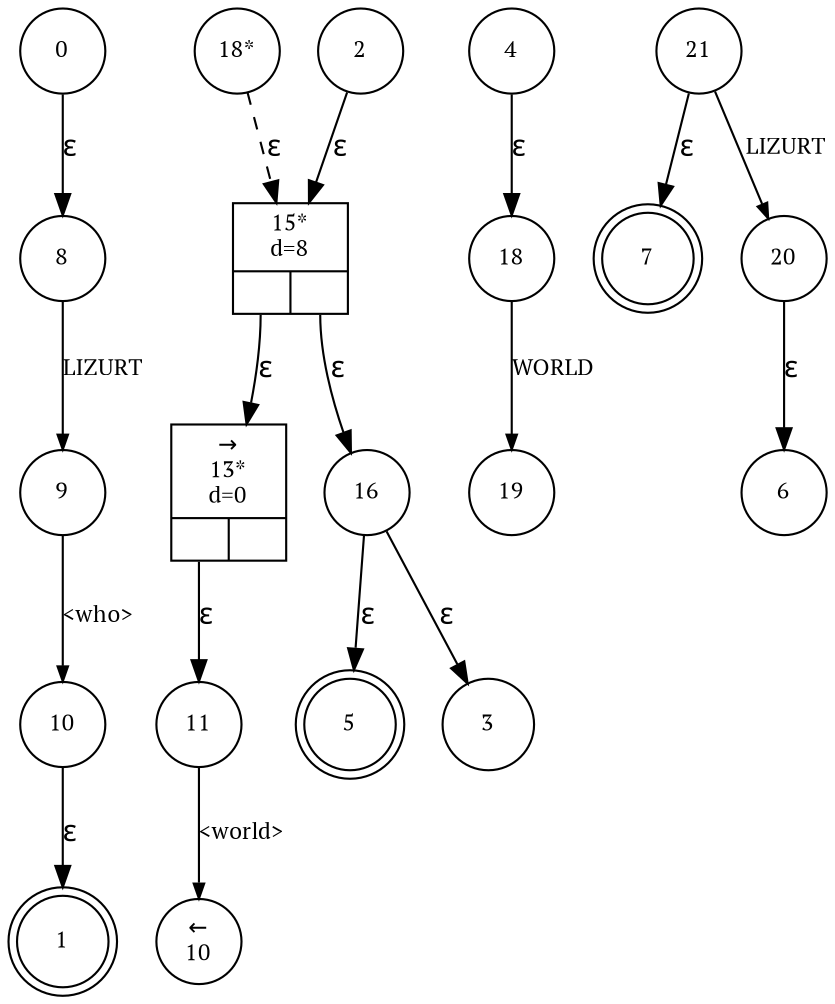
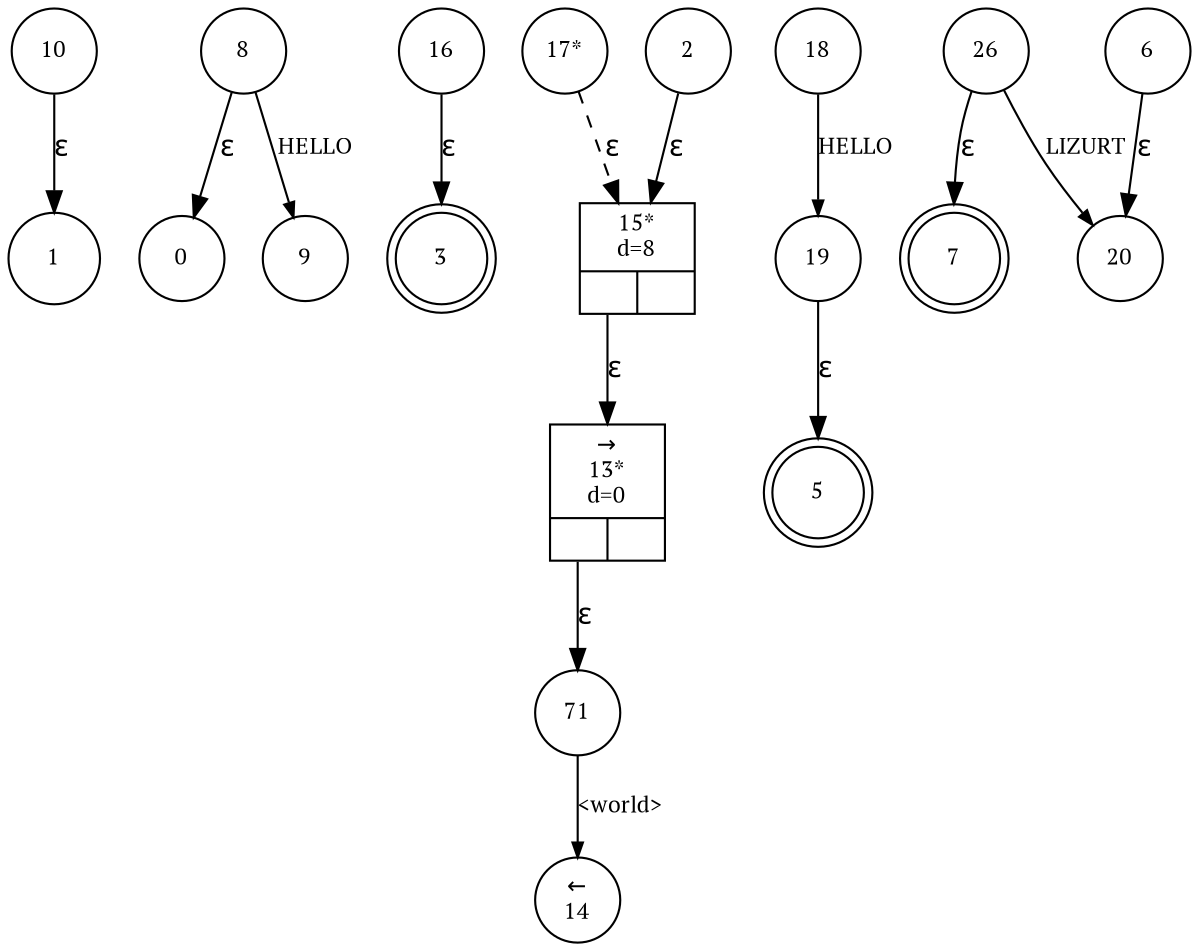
(237, 51) -> (565, 51)
(512, 51) -> none
(699, 51) -> (986, 51)
(63, 144) -> (216, 144)
(784, 365) -> (1136, 144)
(103, 369) -> (316, 148)
(553, 369) -> (856, 148)
(327, 374) -> none
(360, 592) -> (818, 359)
(63, 601) -> none
(199, 725) -> (578, 713)
(488, 725) -> (442, 259)
(63, 942) -> (54, 259)
(199, 942) -> (578, 900)
